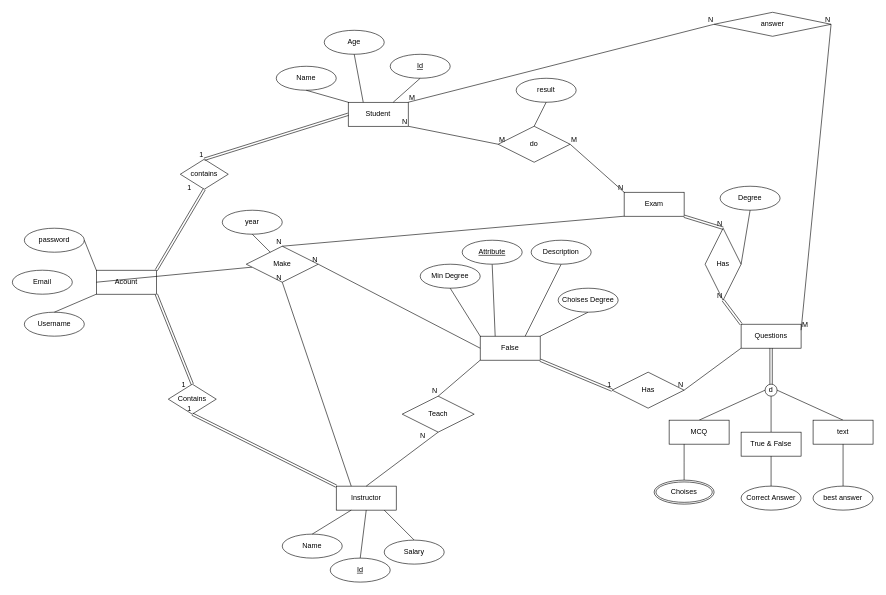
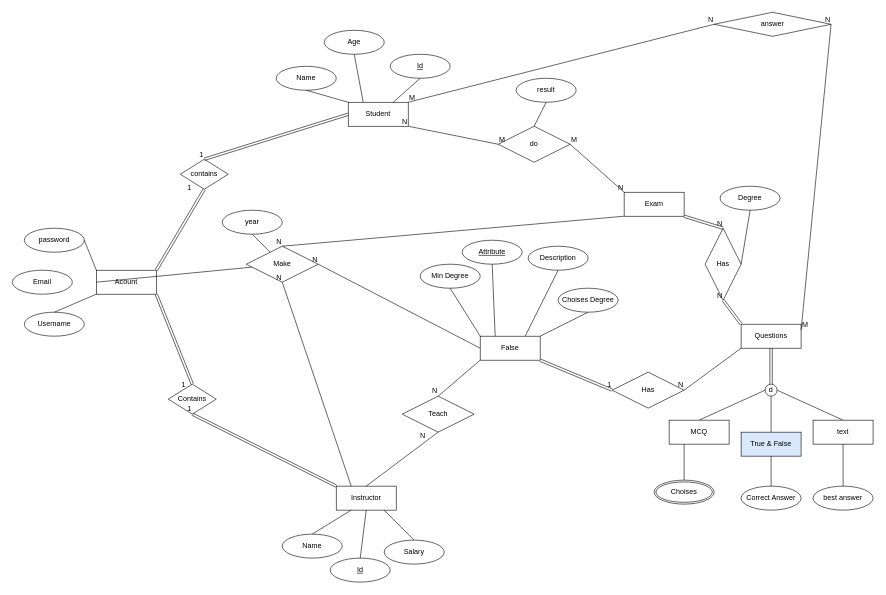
(561, 252) -> (558, 258)
(771, 444) -> (771, 444)
